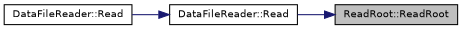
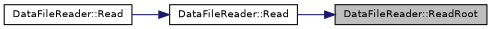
(396, 15) -> (411, 15)
